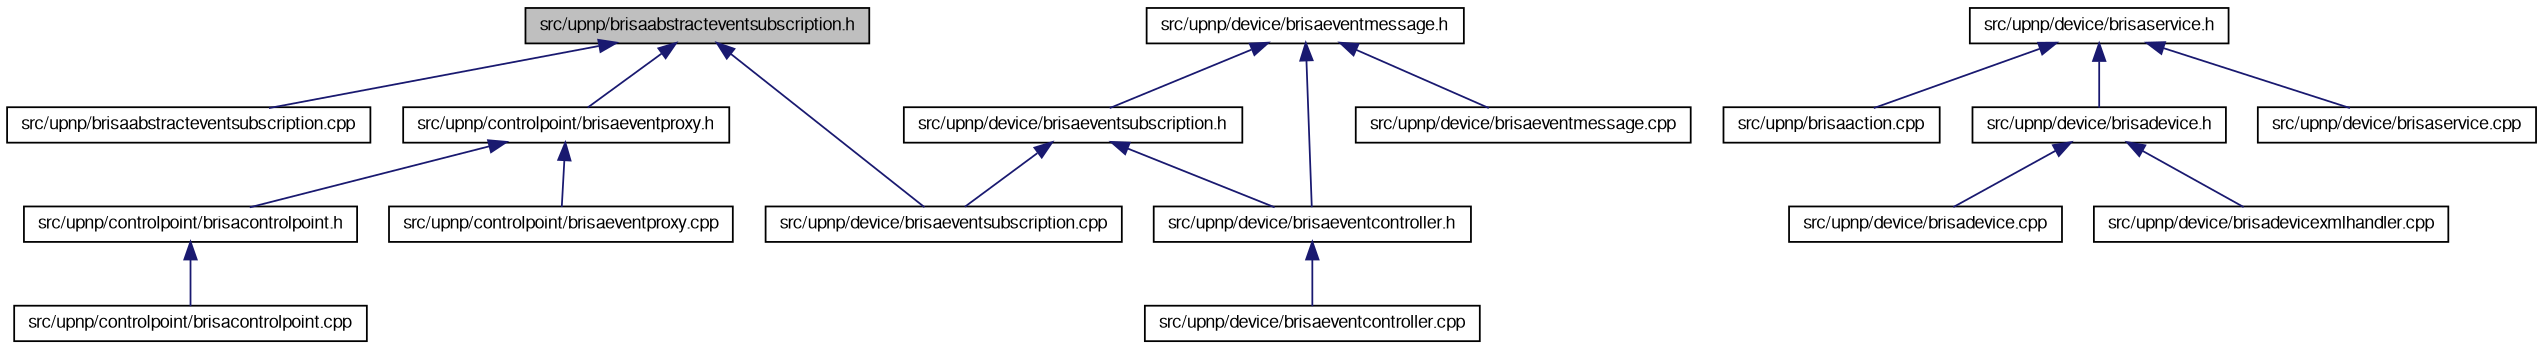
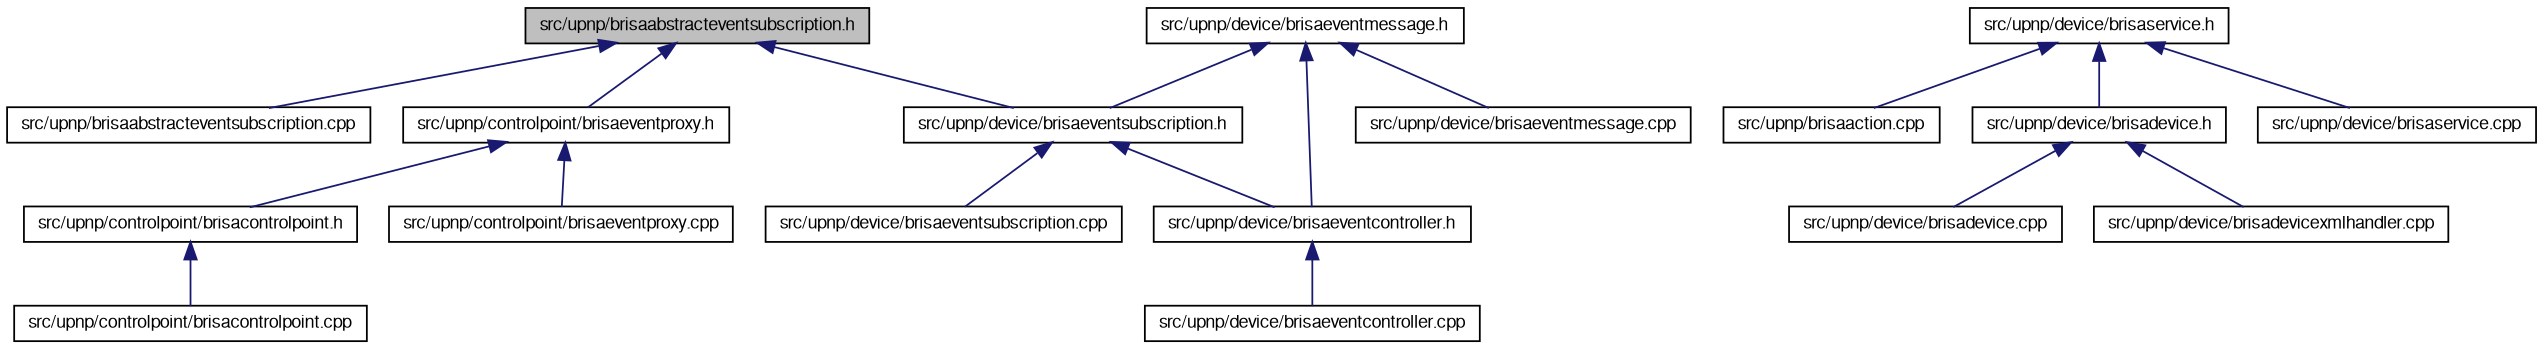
(828, 131) -> (894, 78)
